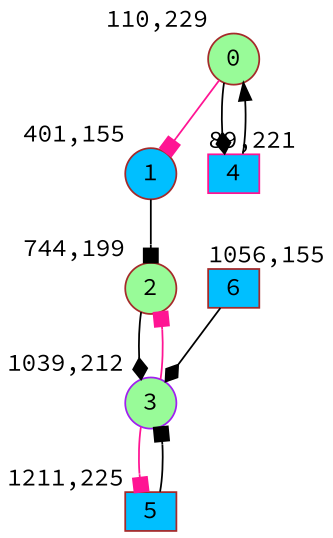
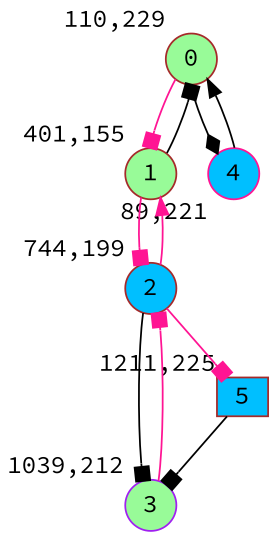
none -> (179, 128)
(151, 174) -> (151, 174)
(234, 174) -> (234, 174)
(151, 222) -> (139, 222)
none -> (163, 240)
(151, 288) -> (151, 288)
(234, 288) -> none
(139, 335) -> (139, 388)
(139, 450) -> (191, 336)
